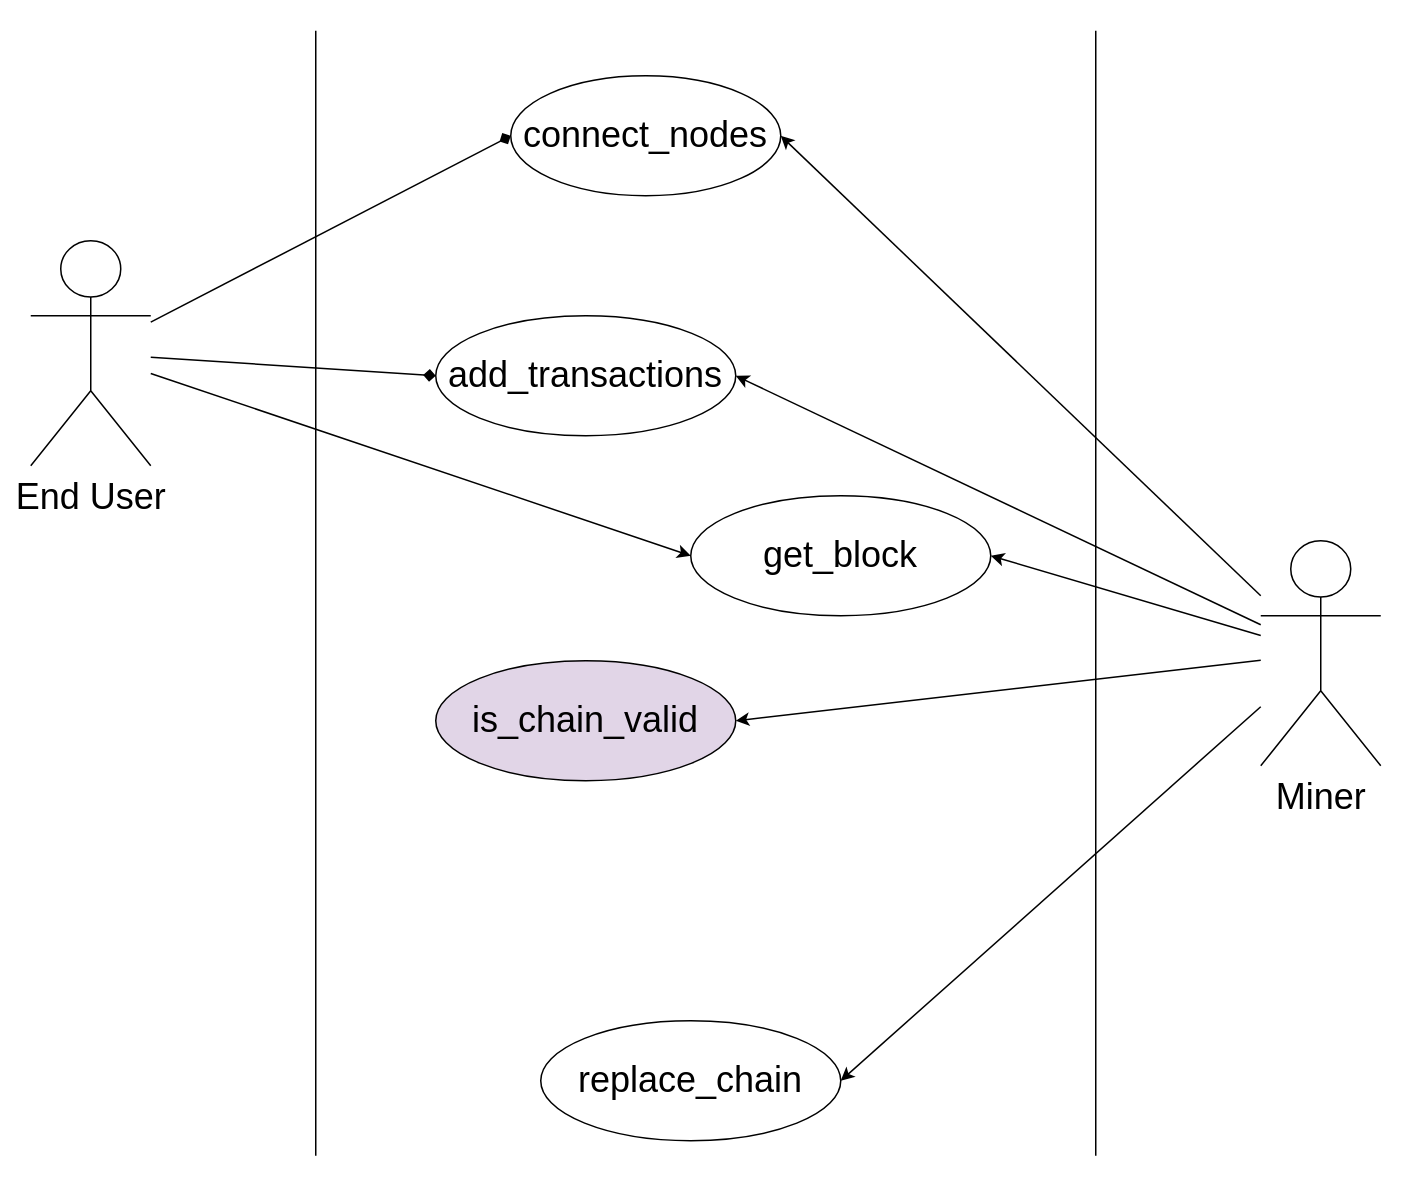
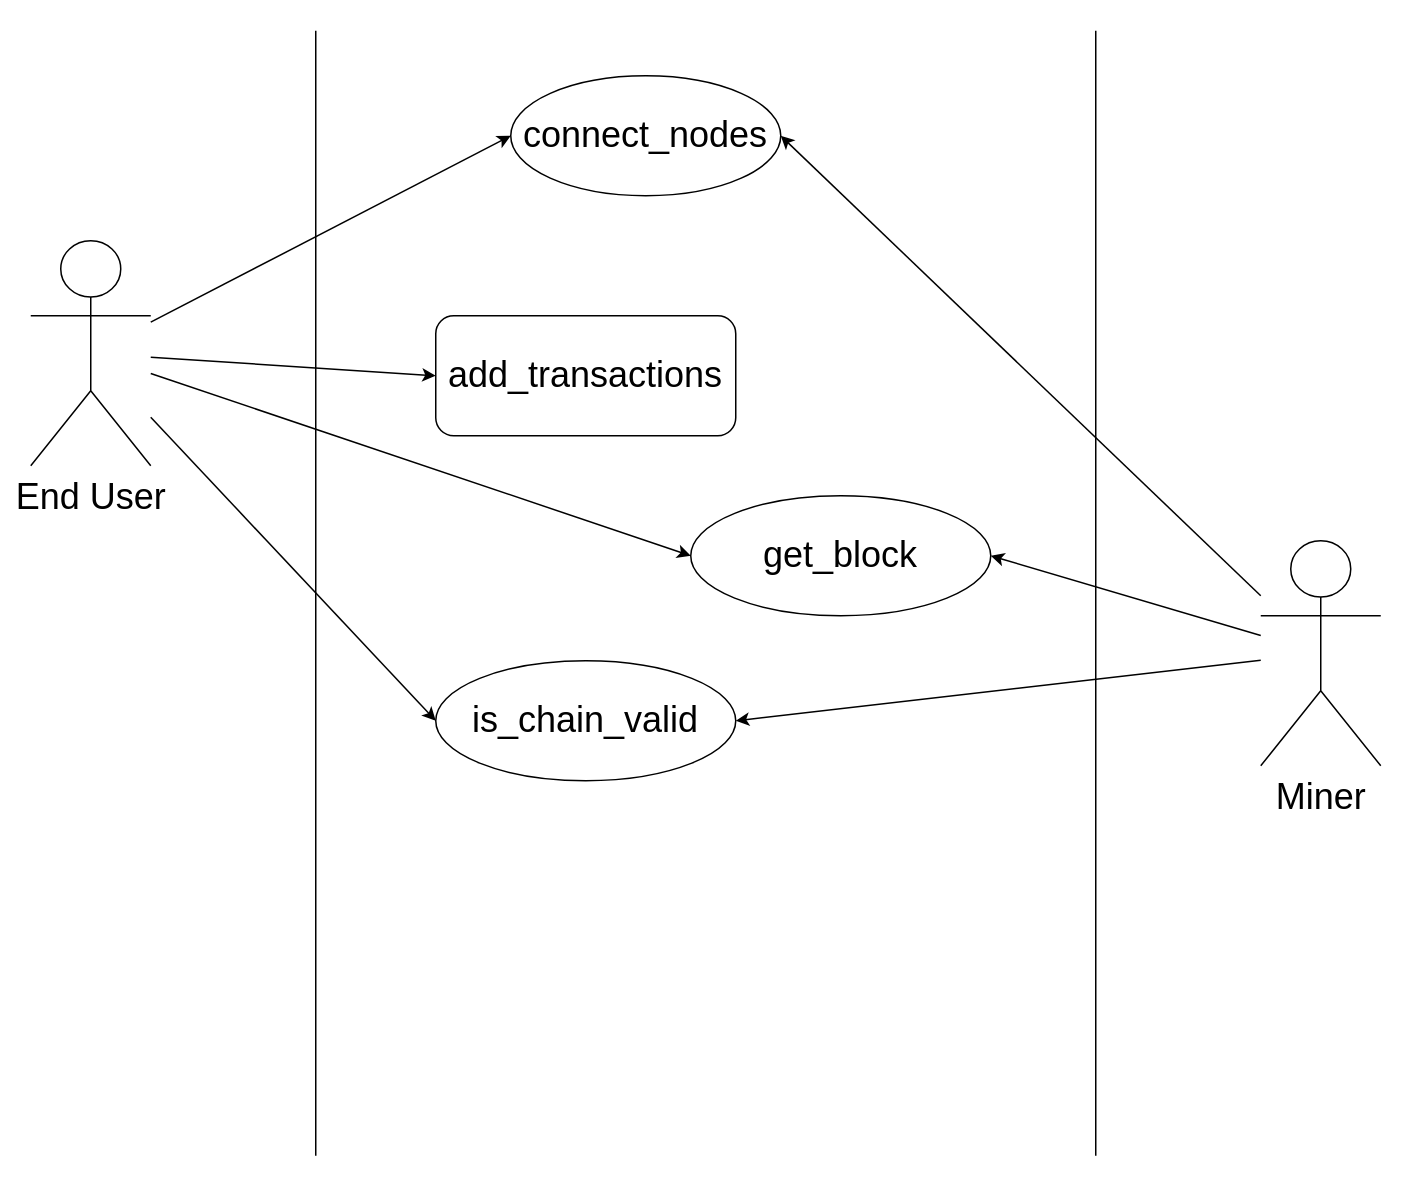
(500, 142) -> (500, 141)
(423, 375) -> (424, 375)
(586, 376) -> (586, 376)
(1003, 503) -> none
none -> (290, 565)
(586, 721) -> (586, 721)
(1054, 891) -> none
(691, 1081) -> none
